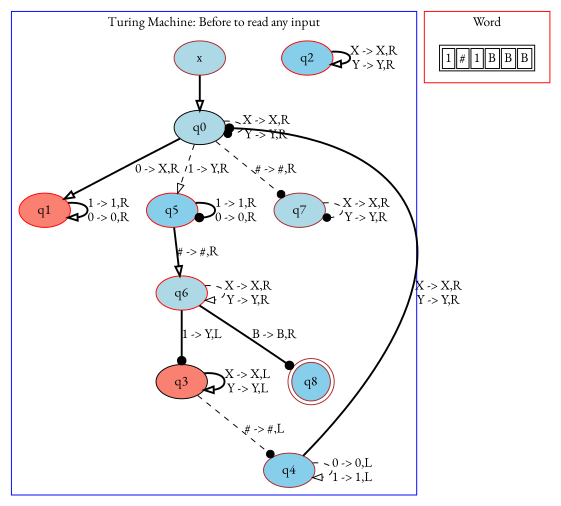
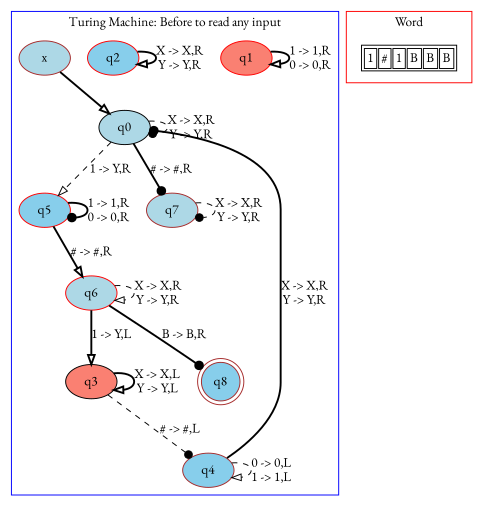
(126, 166) -> none
(247, 167) -> (146, 165)
(182, 333) -> (91, 332)
